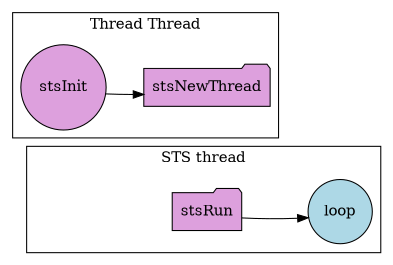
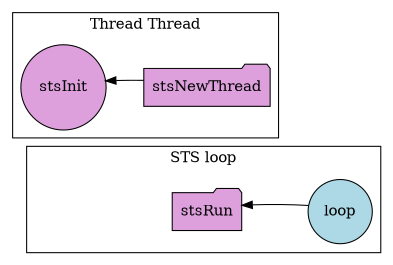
(119, 94) -> (130, 80)
(204, 158) -> (204, 158)
(270, 219) -> (280, 205)
